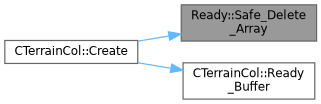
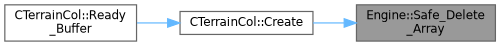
(249, 23) -> (426, 23)
(154, 66) -> (152, 23)
